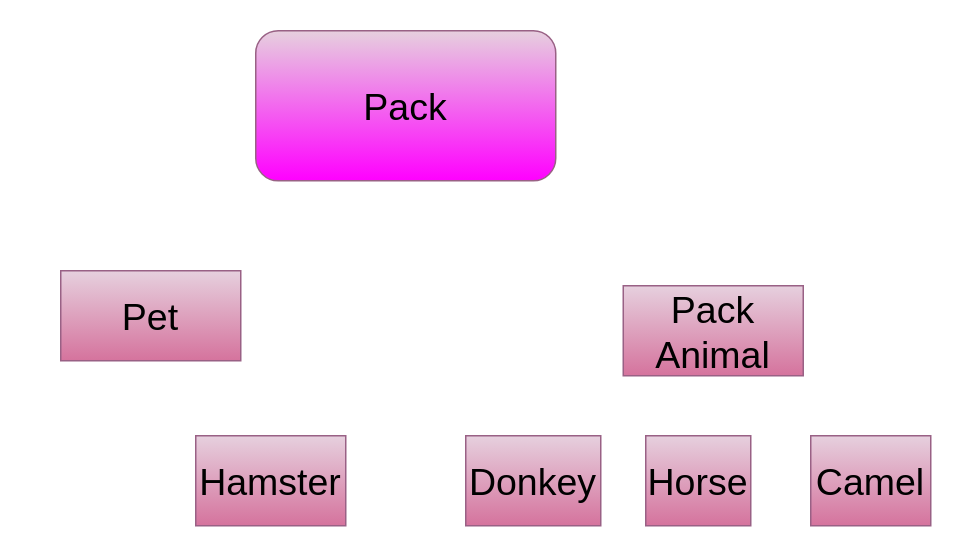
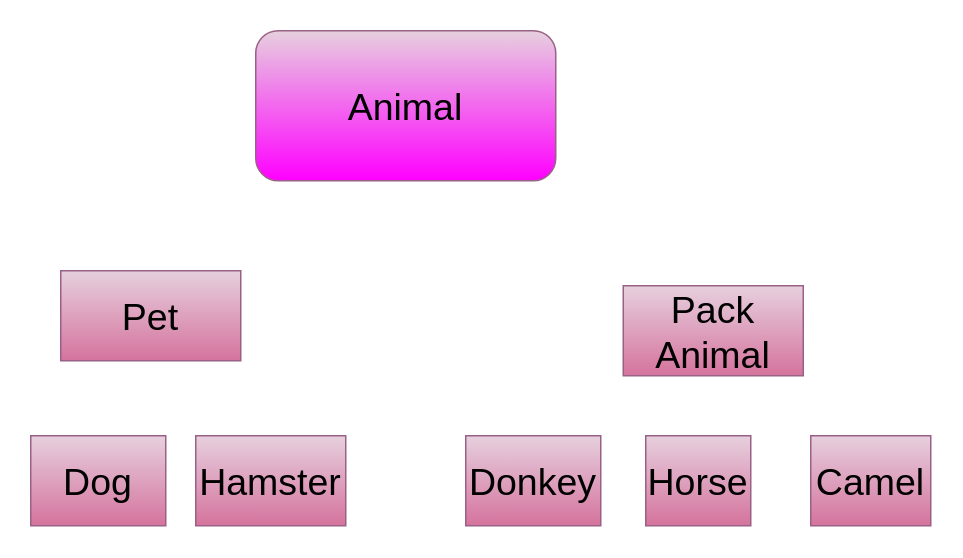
(406, 106) -> (406, 106)
none -> (98, 481)
